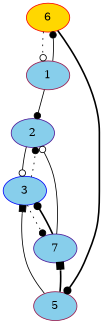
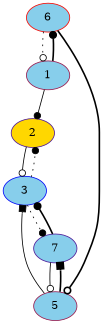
(48, 18) -> (48, 18)
(53, 50) -> (53, 50)
(33, 133) -> (33, 133)
(99, 157) -> (99, 157)
(56, 192) -> (50, 274)
